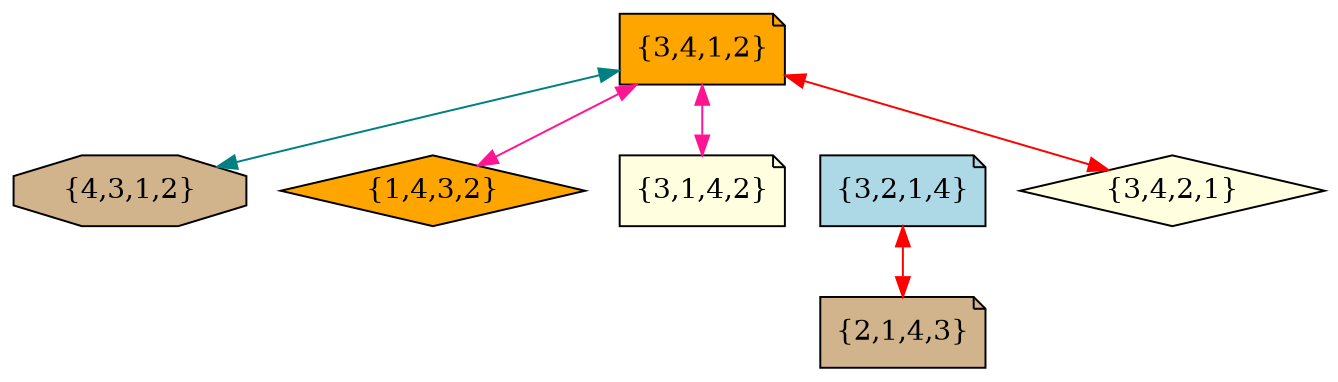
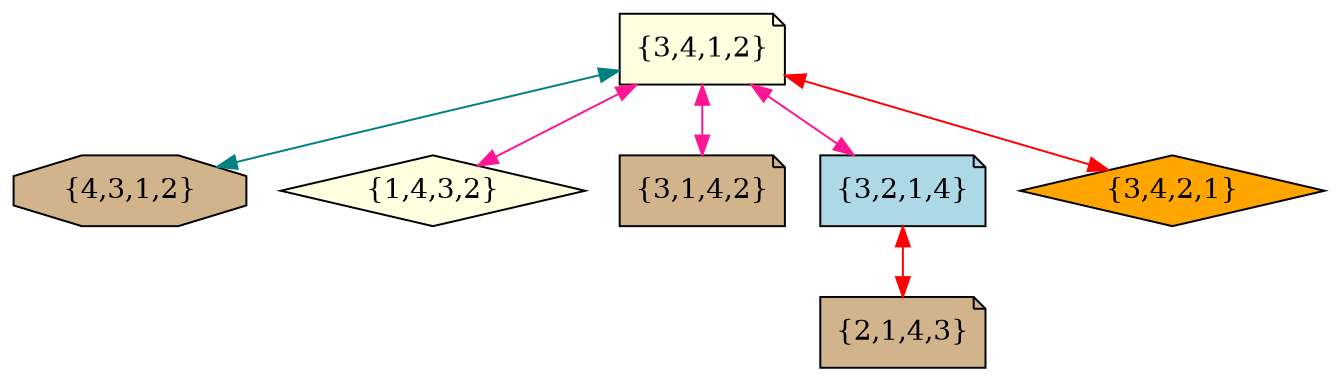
(702, 49) -> (702, 49)
none -> (803, 120)
(433, 191) -> (433, 191)
(702, 191) -> (702, 191)
(1172, 191) -> (1172, 191)
